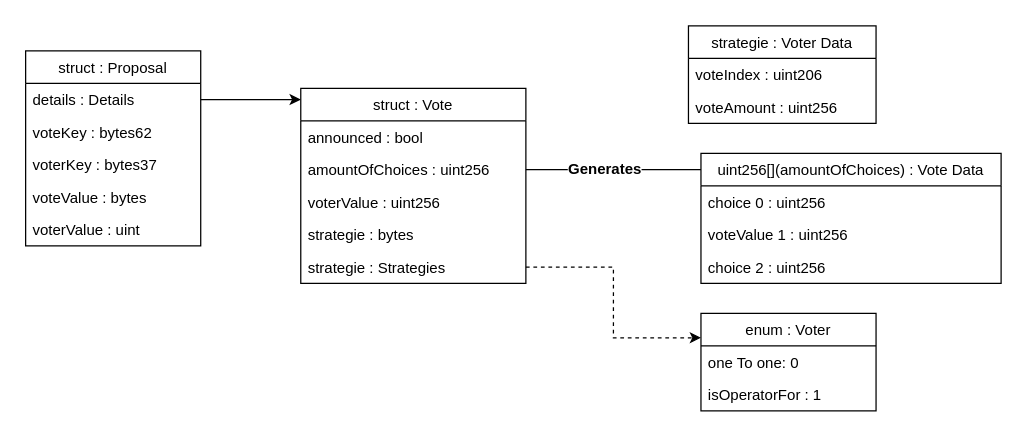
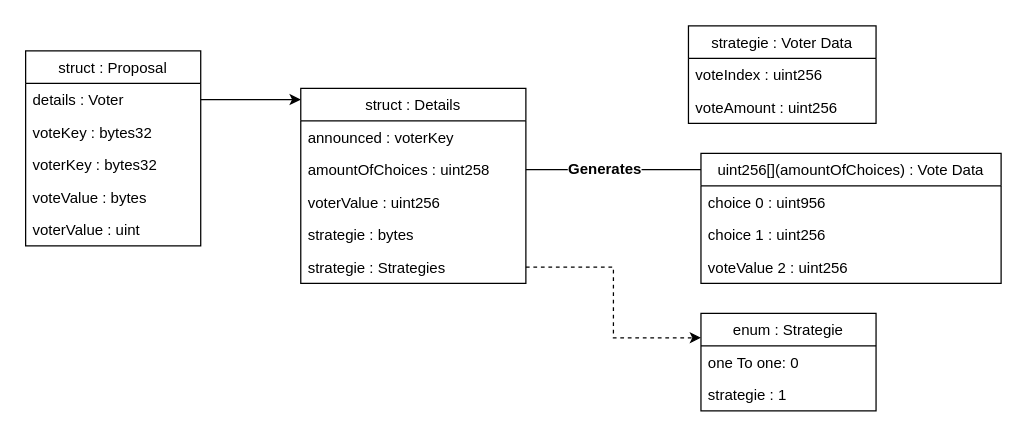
(767, 75) -> (767, 75)
(90, 100) -> (86, 100)
(413, 105) -> (413, 105)
(98, 133) -> (98, 133)
(367, 138) -> (386, 138)
(102, 165) -> (102, 165)
(403, 170) -> (403, 170)
(771, 203) -> (771, 203)
(784, 235) -> (771, 235)
(771, 268) -> (784, 268)
(788, 330) -> (788, 330)
(771, 395) -> (754, 395)
